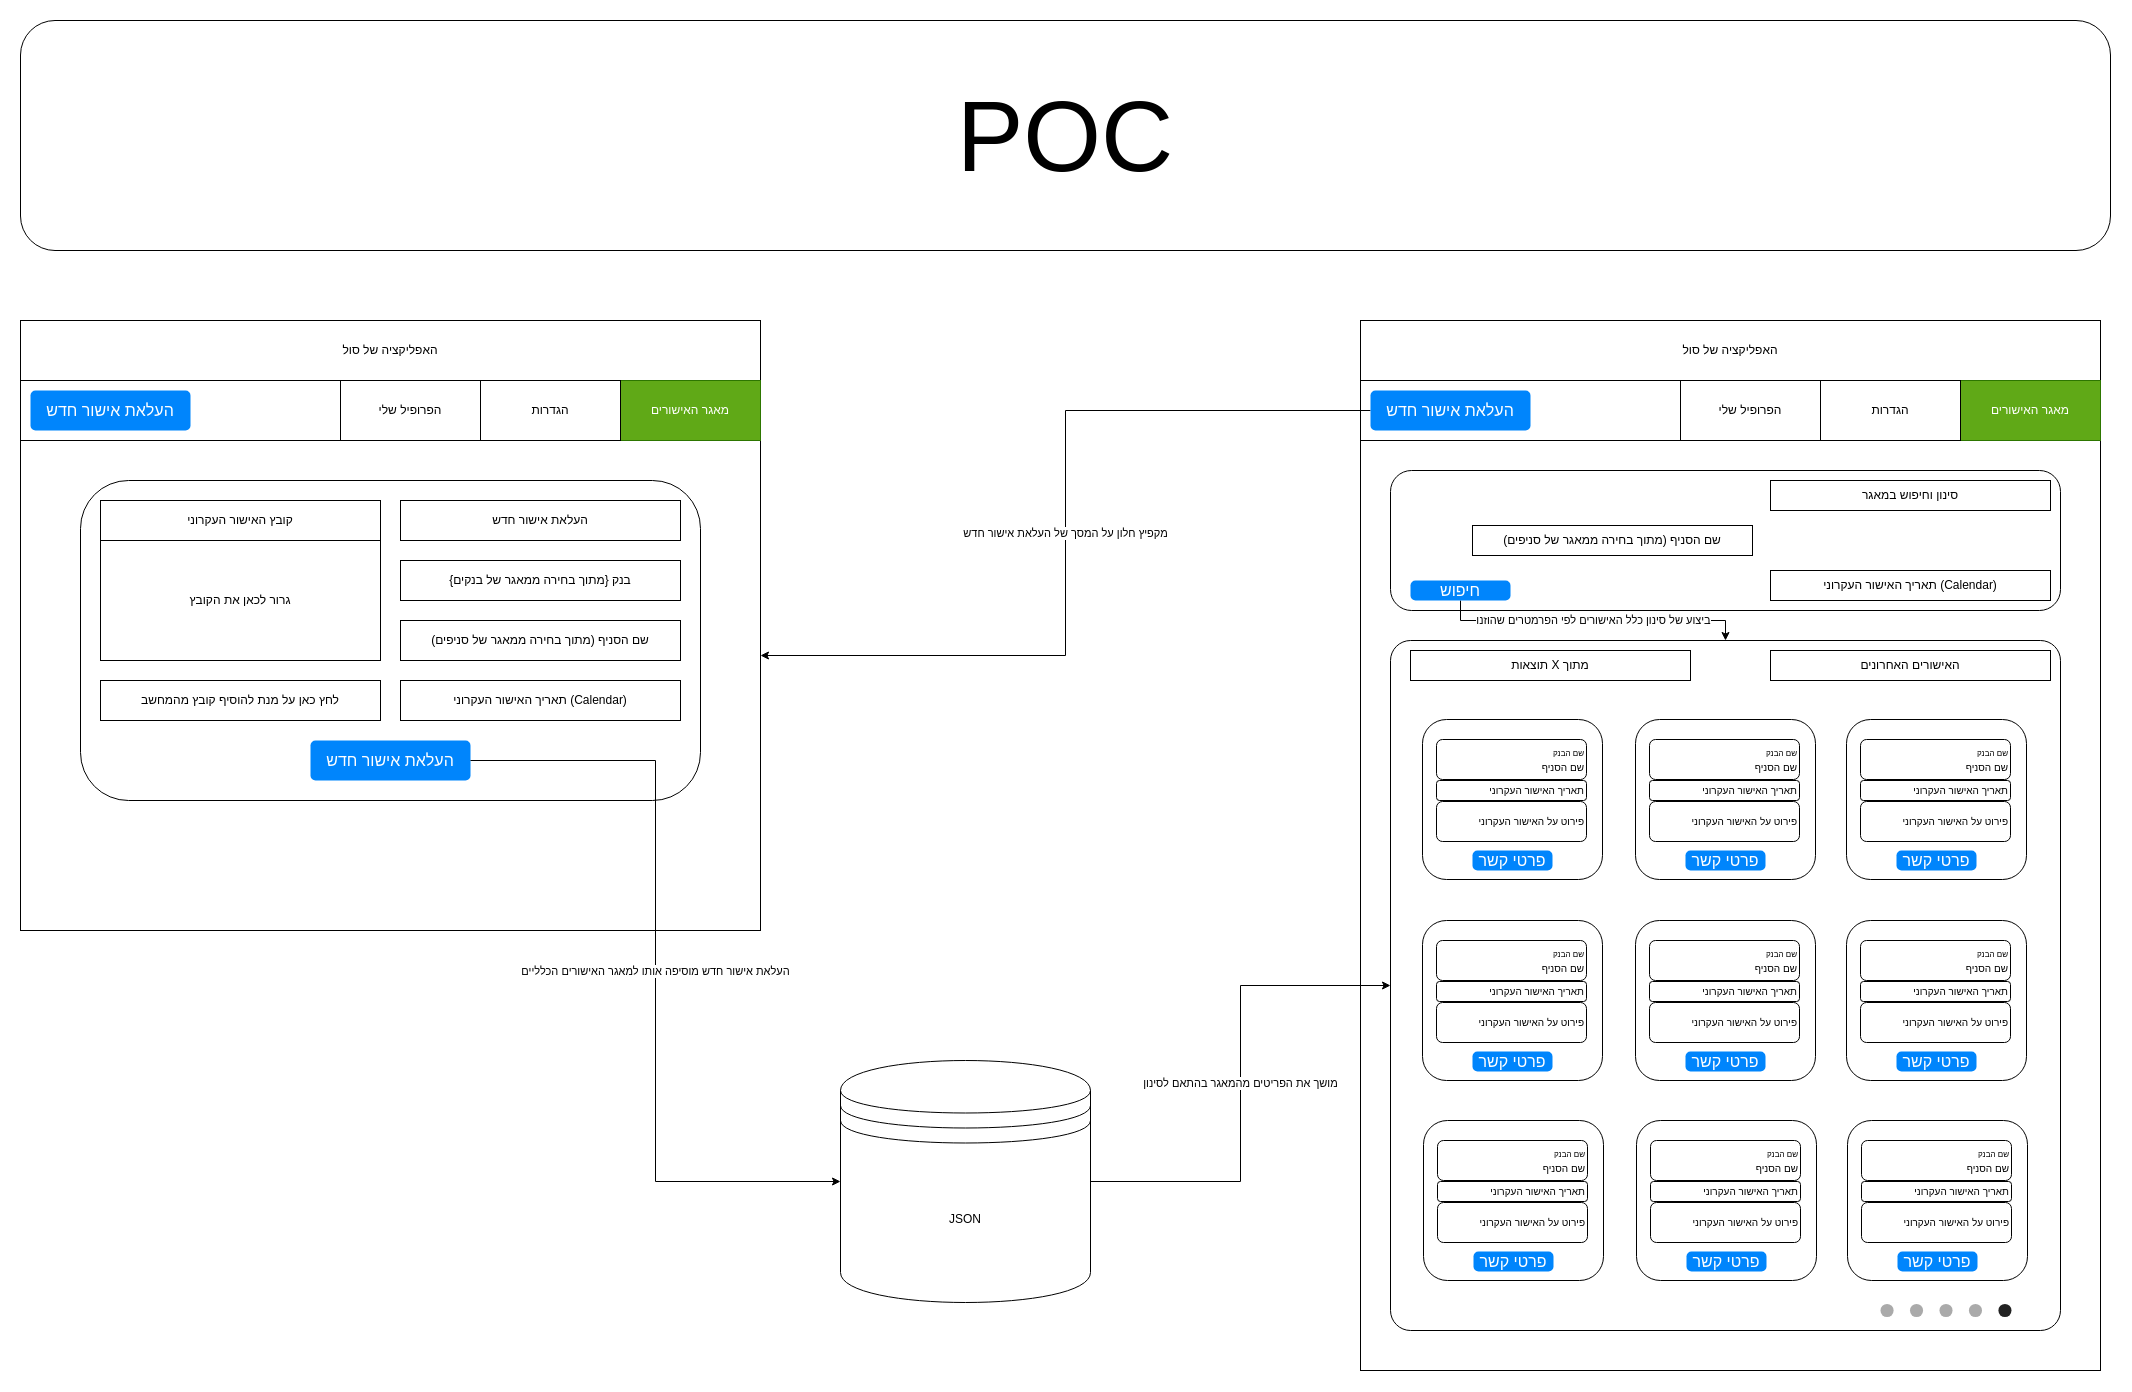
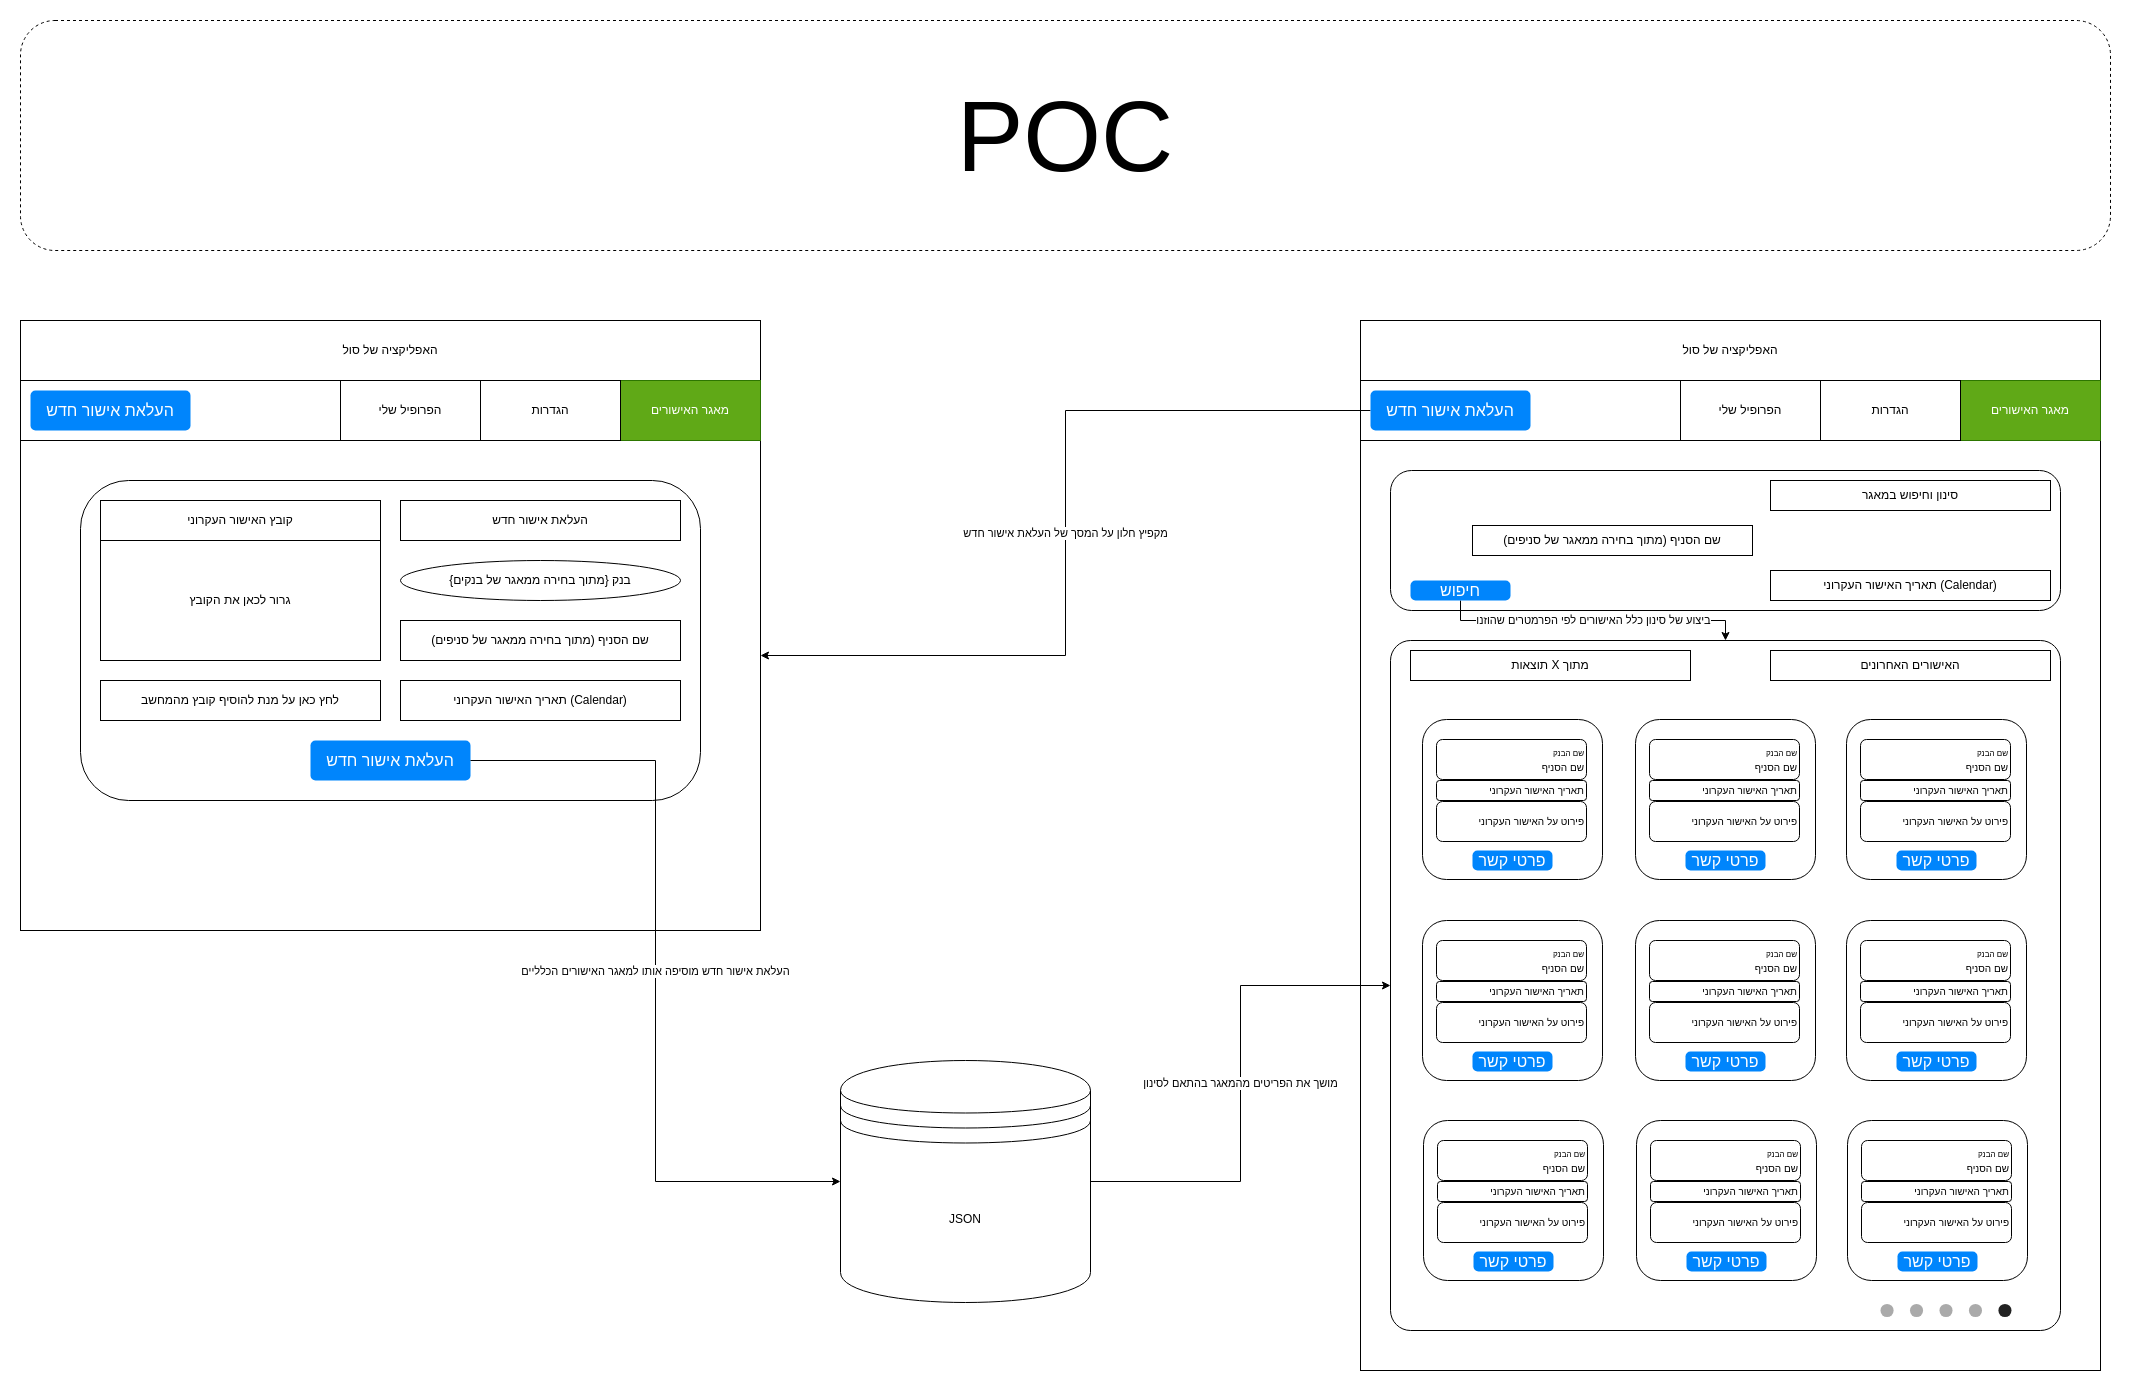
(1066, 136) -> (1066, 136)
(541, 581) -> (541, 581)
